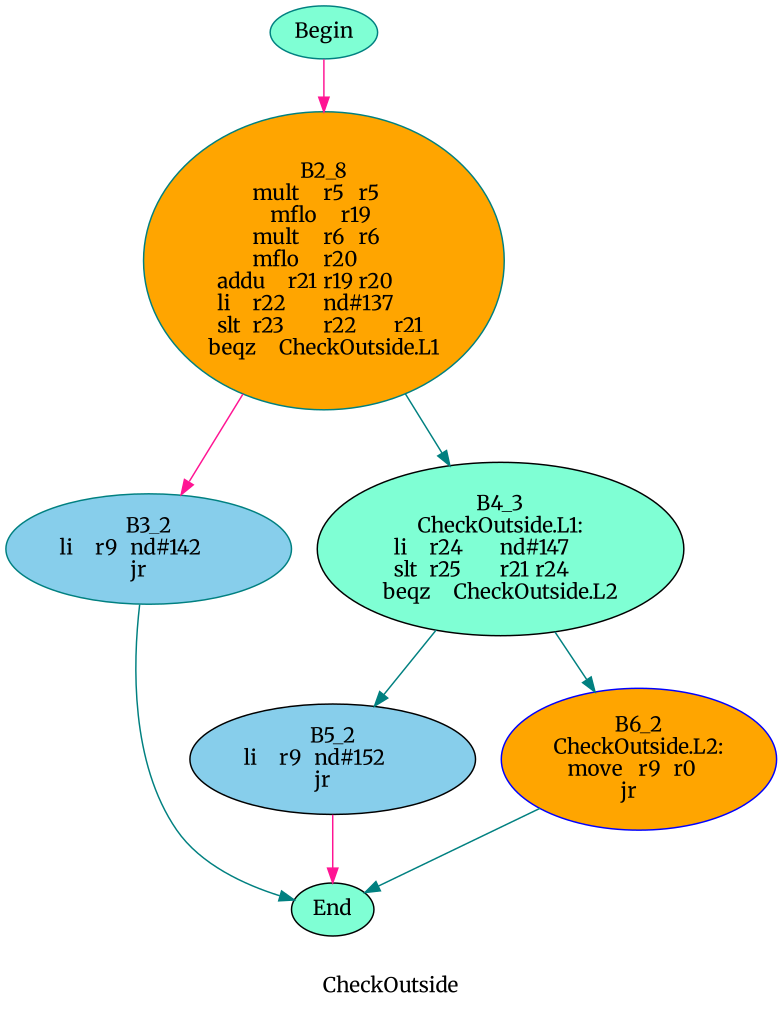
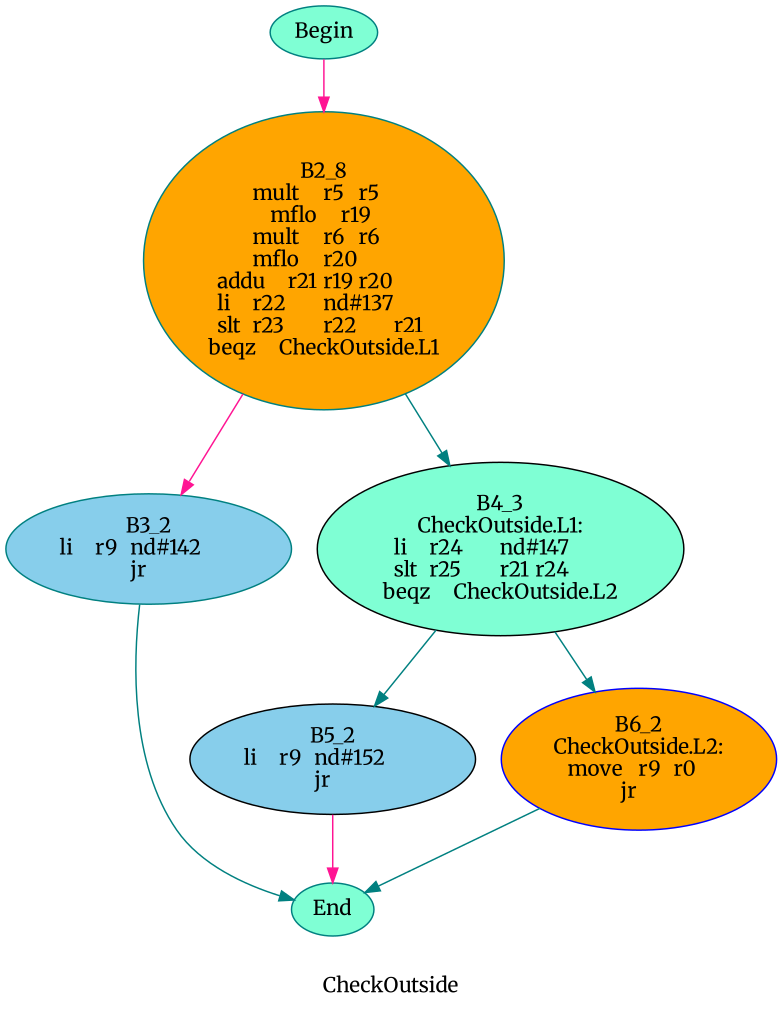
(333, 910) -> (333, 910)
